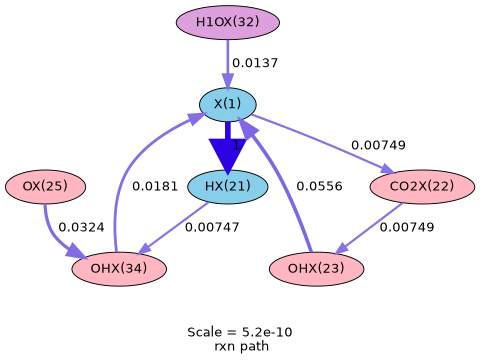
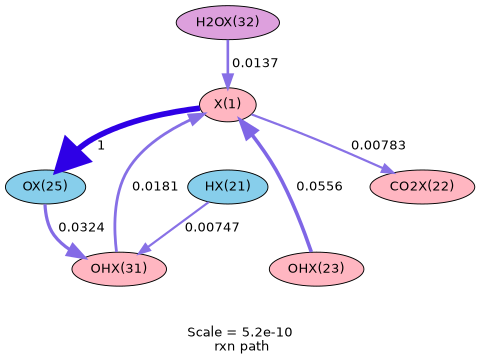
(228, 23) -> (228, 23)
(228, 105) -> (228, 105)
(228, 132) -> (136, 121)
(377, 146) -> (377, 146)
(46, 187) -> (46, 187)
(374, 225) -> none
(119, 269) -> (119, 269)
